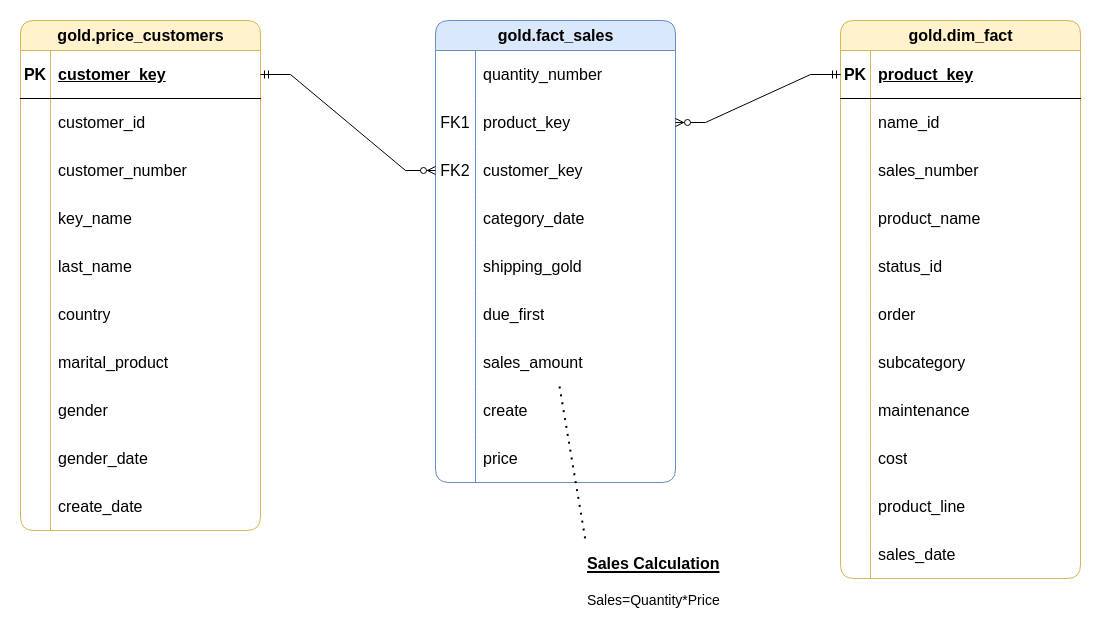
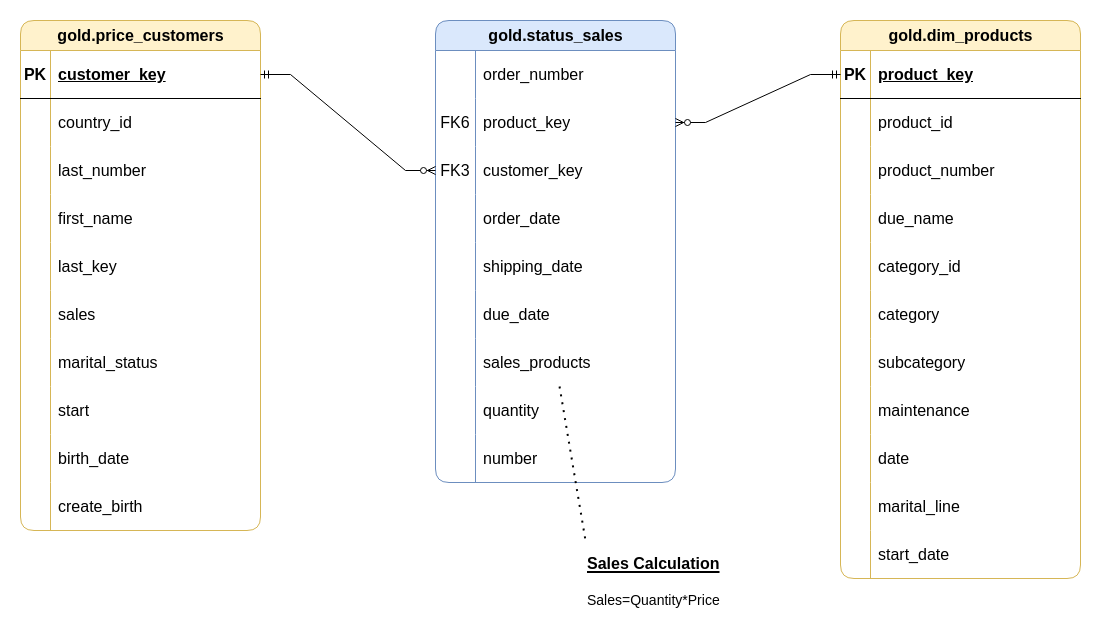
(556, 36) -> (556, 36)
(961, 36) -> (961, 36)
(549, 75) -> (537, 75)
(106, 123) -> (101, 123)
(456, 123) -> (456, 123)
(908, 123) -> (921, 123)
(126, 171) -> (106, 171)
(456, 171) -> (456, 171)
(930, 171) -> (941, 171)
(94, 219) -> (101, 219)
(542, 219) -> (528, 219)
(932, 219) -> (914, 219)
(97, 267) -> (92, 267)
(536, 267) -> (538, 267)
(917, 267) -> (926, 267)
(90, 315) -> (79, 315)
(522, 315) -> (519, 315)
(901, 315) -> (914, 315)
(122, 363) -> (117, 363)
(535, 363) -> (544, 363)
(85, 411) -> (81, 411)
(510, 411) -> (517, 411)
(108, 459) -> (101, 459)
(504, 459) -> (510, 459)
(896, 459) -> (896, 459)
(108, 507) -> (110, 507)
(928, 507) -> (924, 507)
(921, 555) -> (923, 555)
